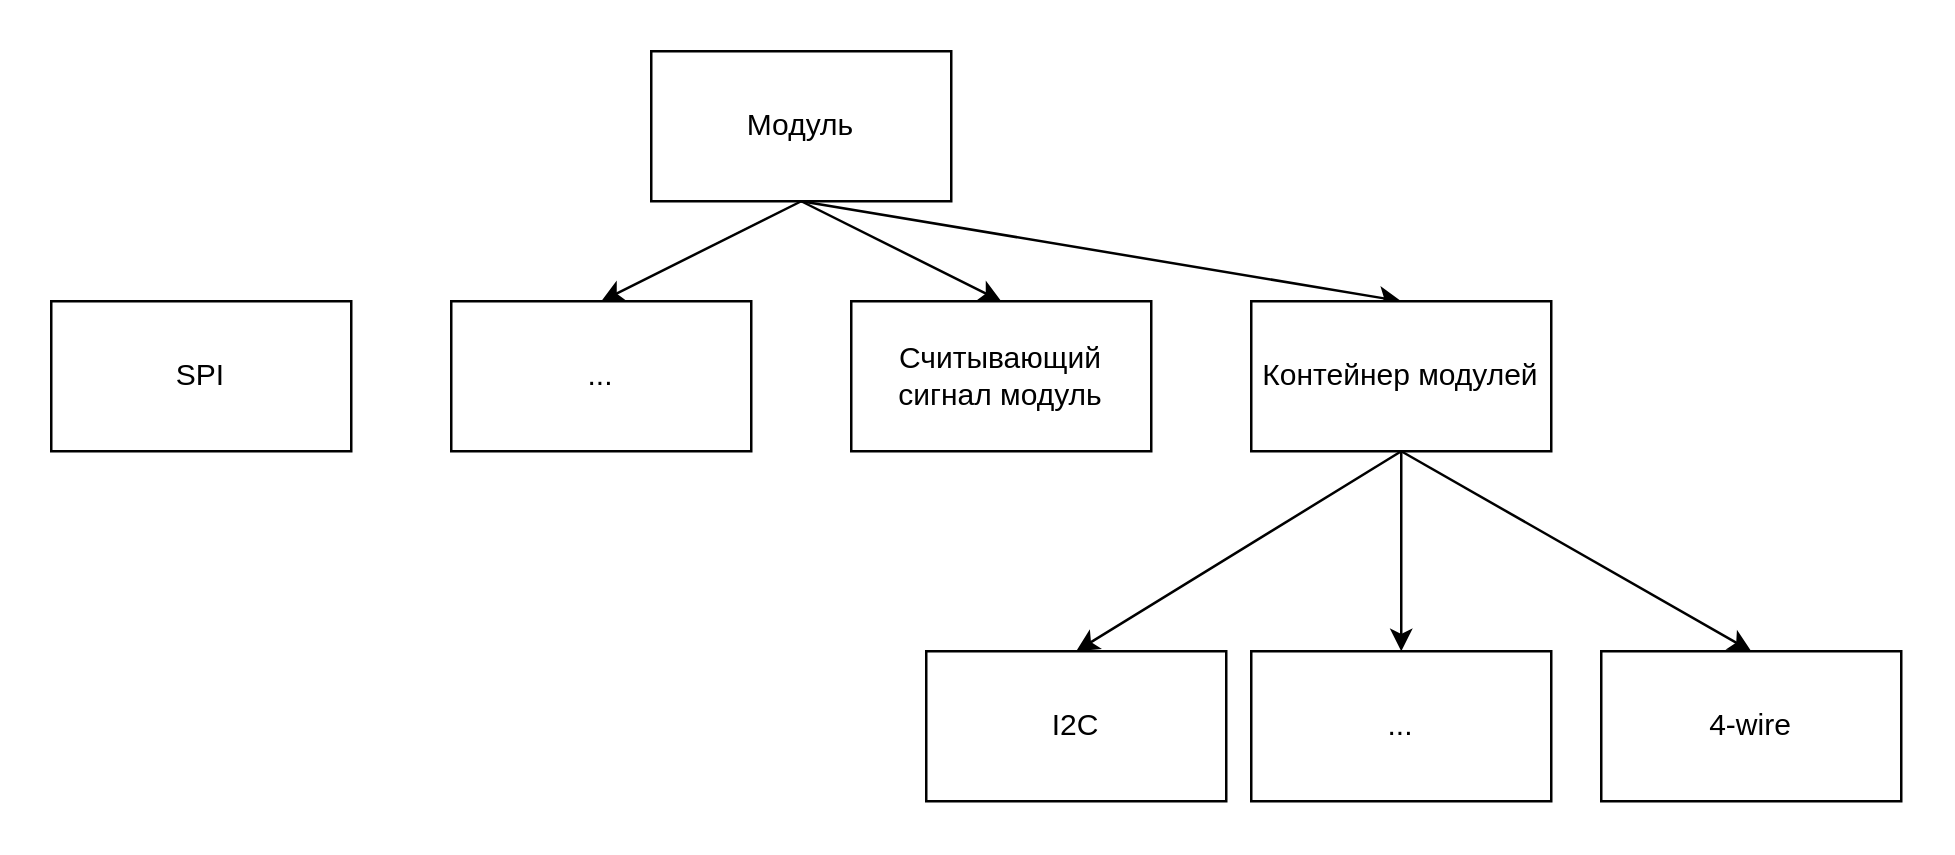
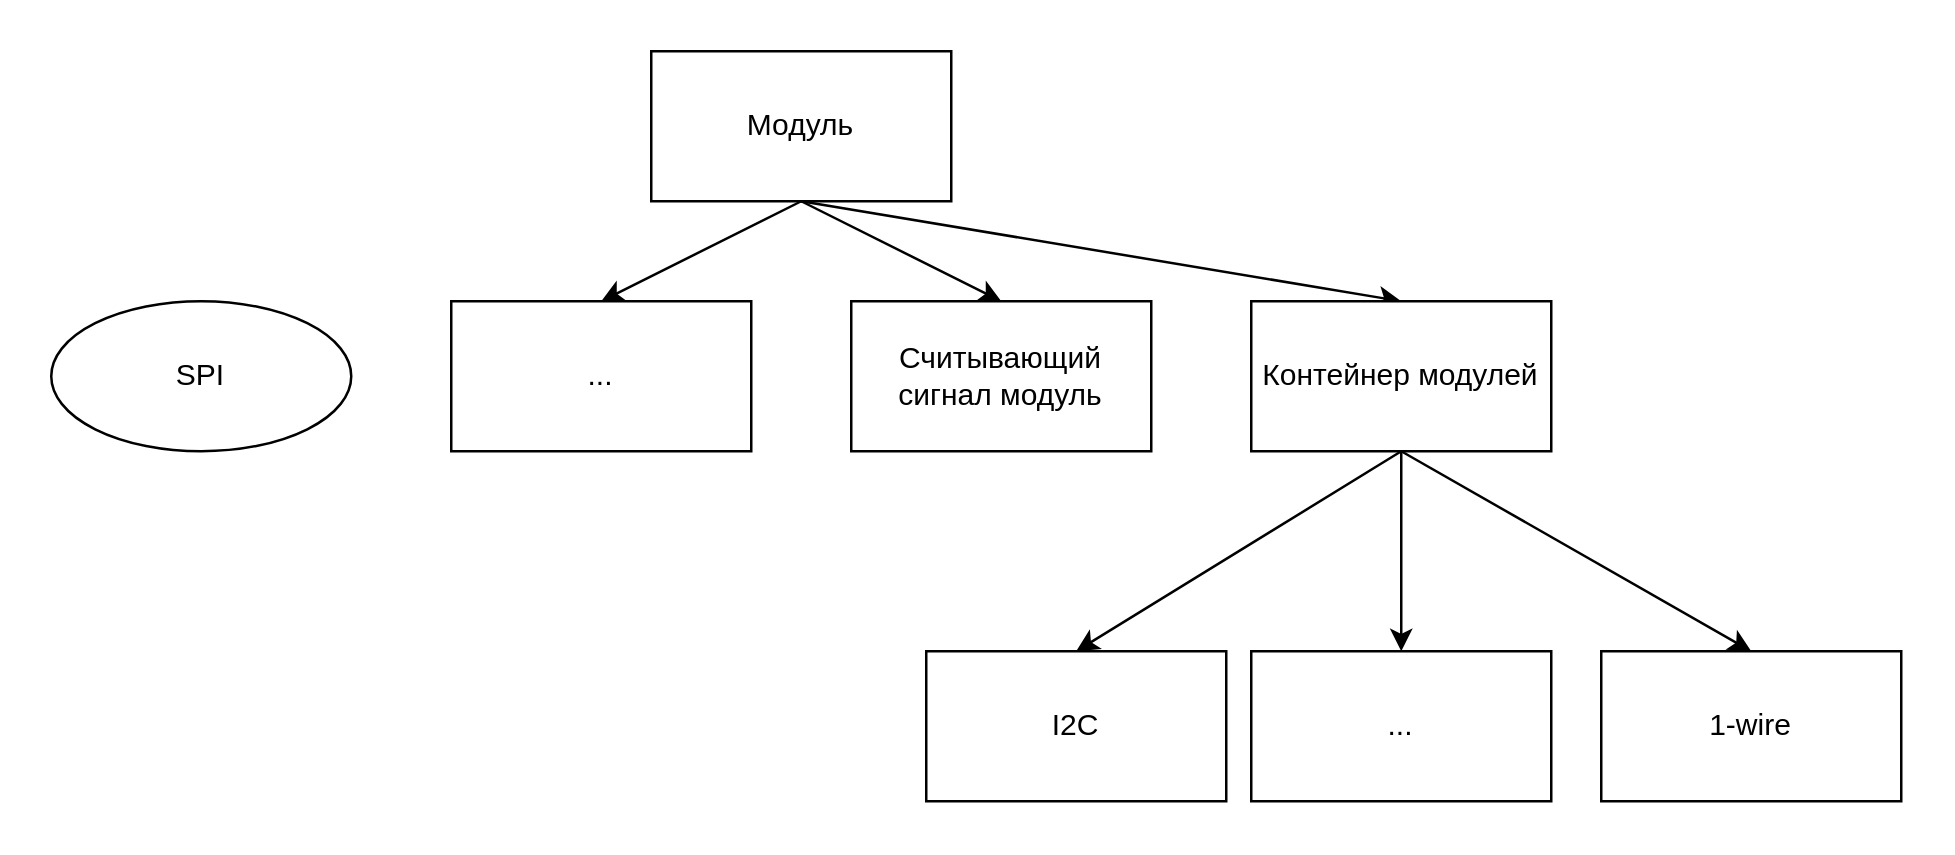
(201, 376) -> (201, 376)
(1751, 726) -> (1751, 726)
